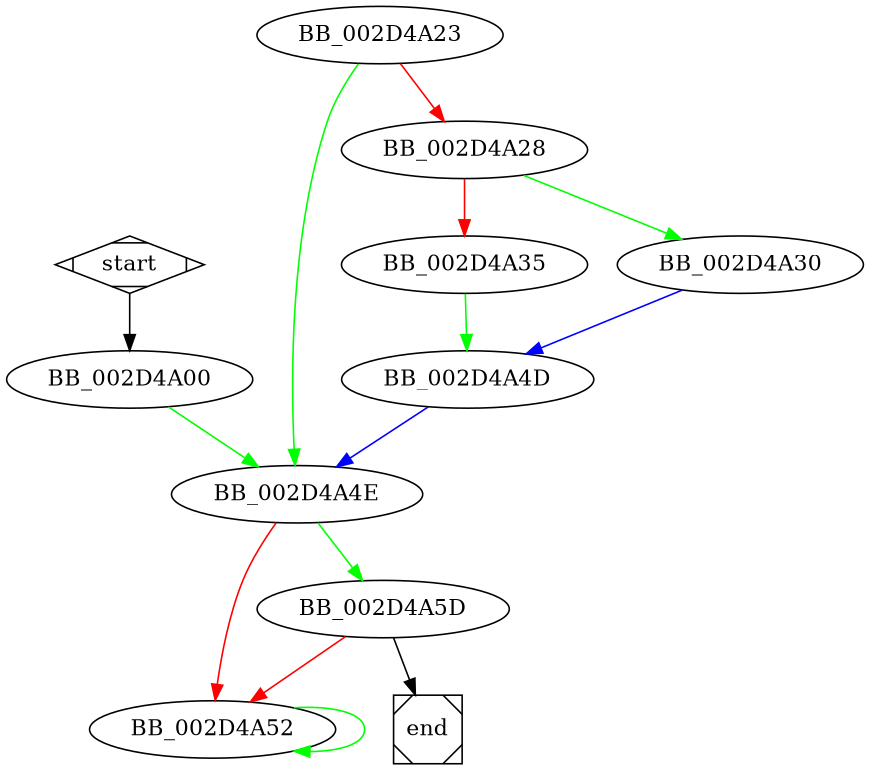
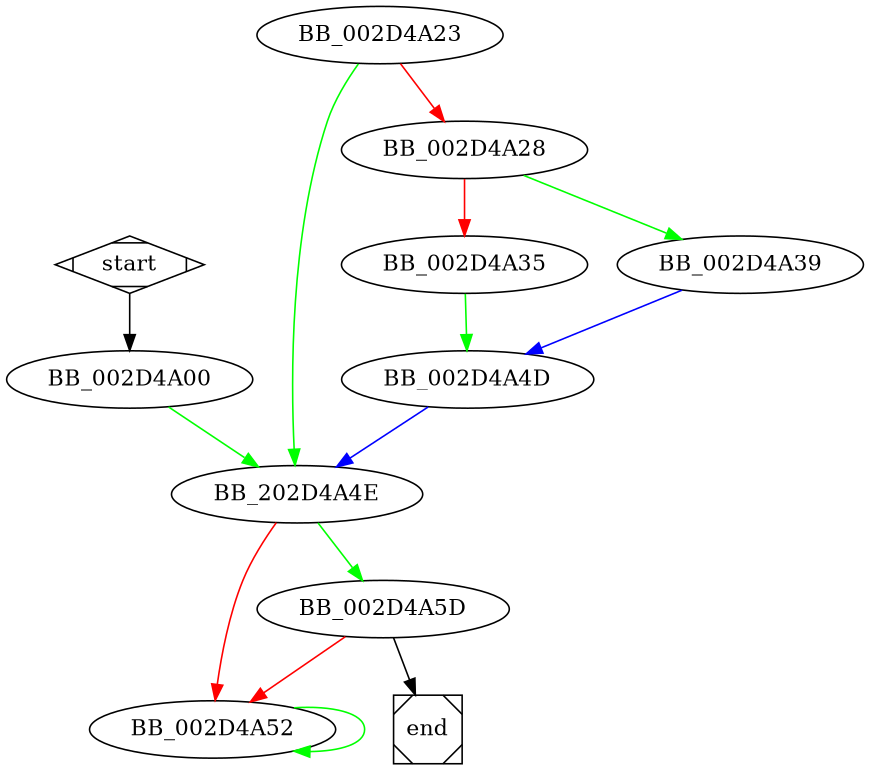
(740, 265) -> (740, 265)
(297, 494) -> (297, 494)
